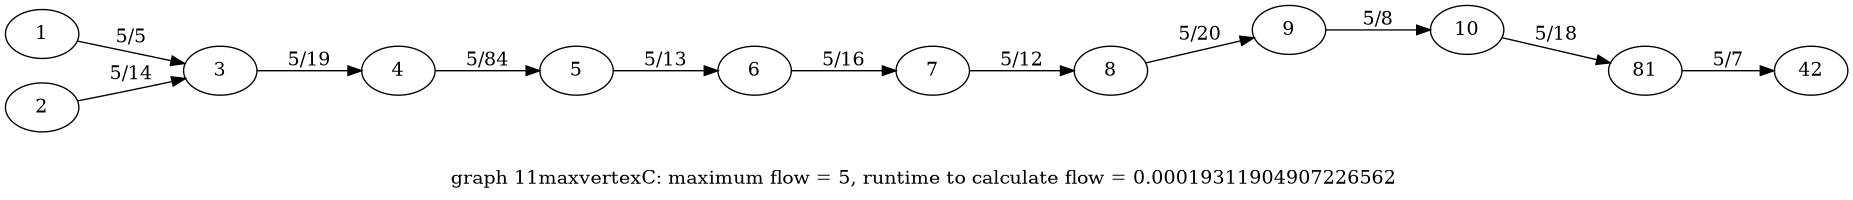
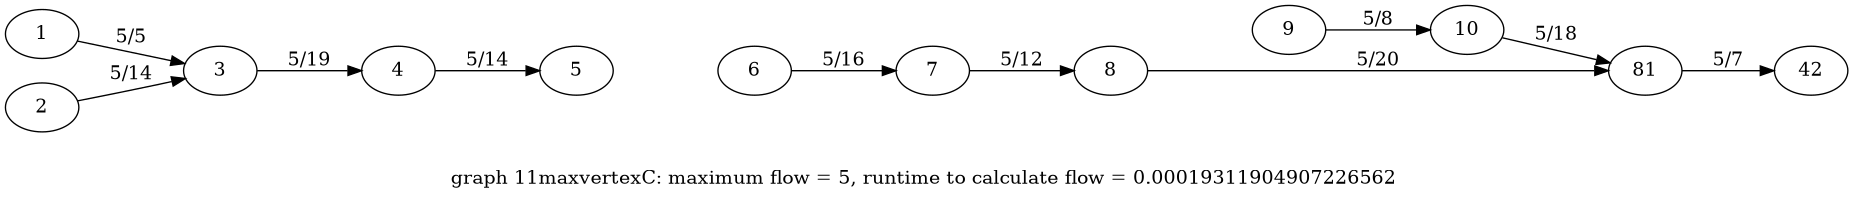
(1193, 52) -> (1371, 71)
(487, 61) -> (487, 61)
(659, 71) -> none
